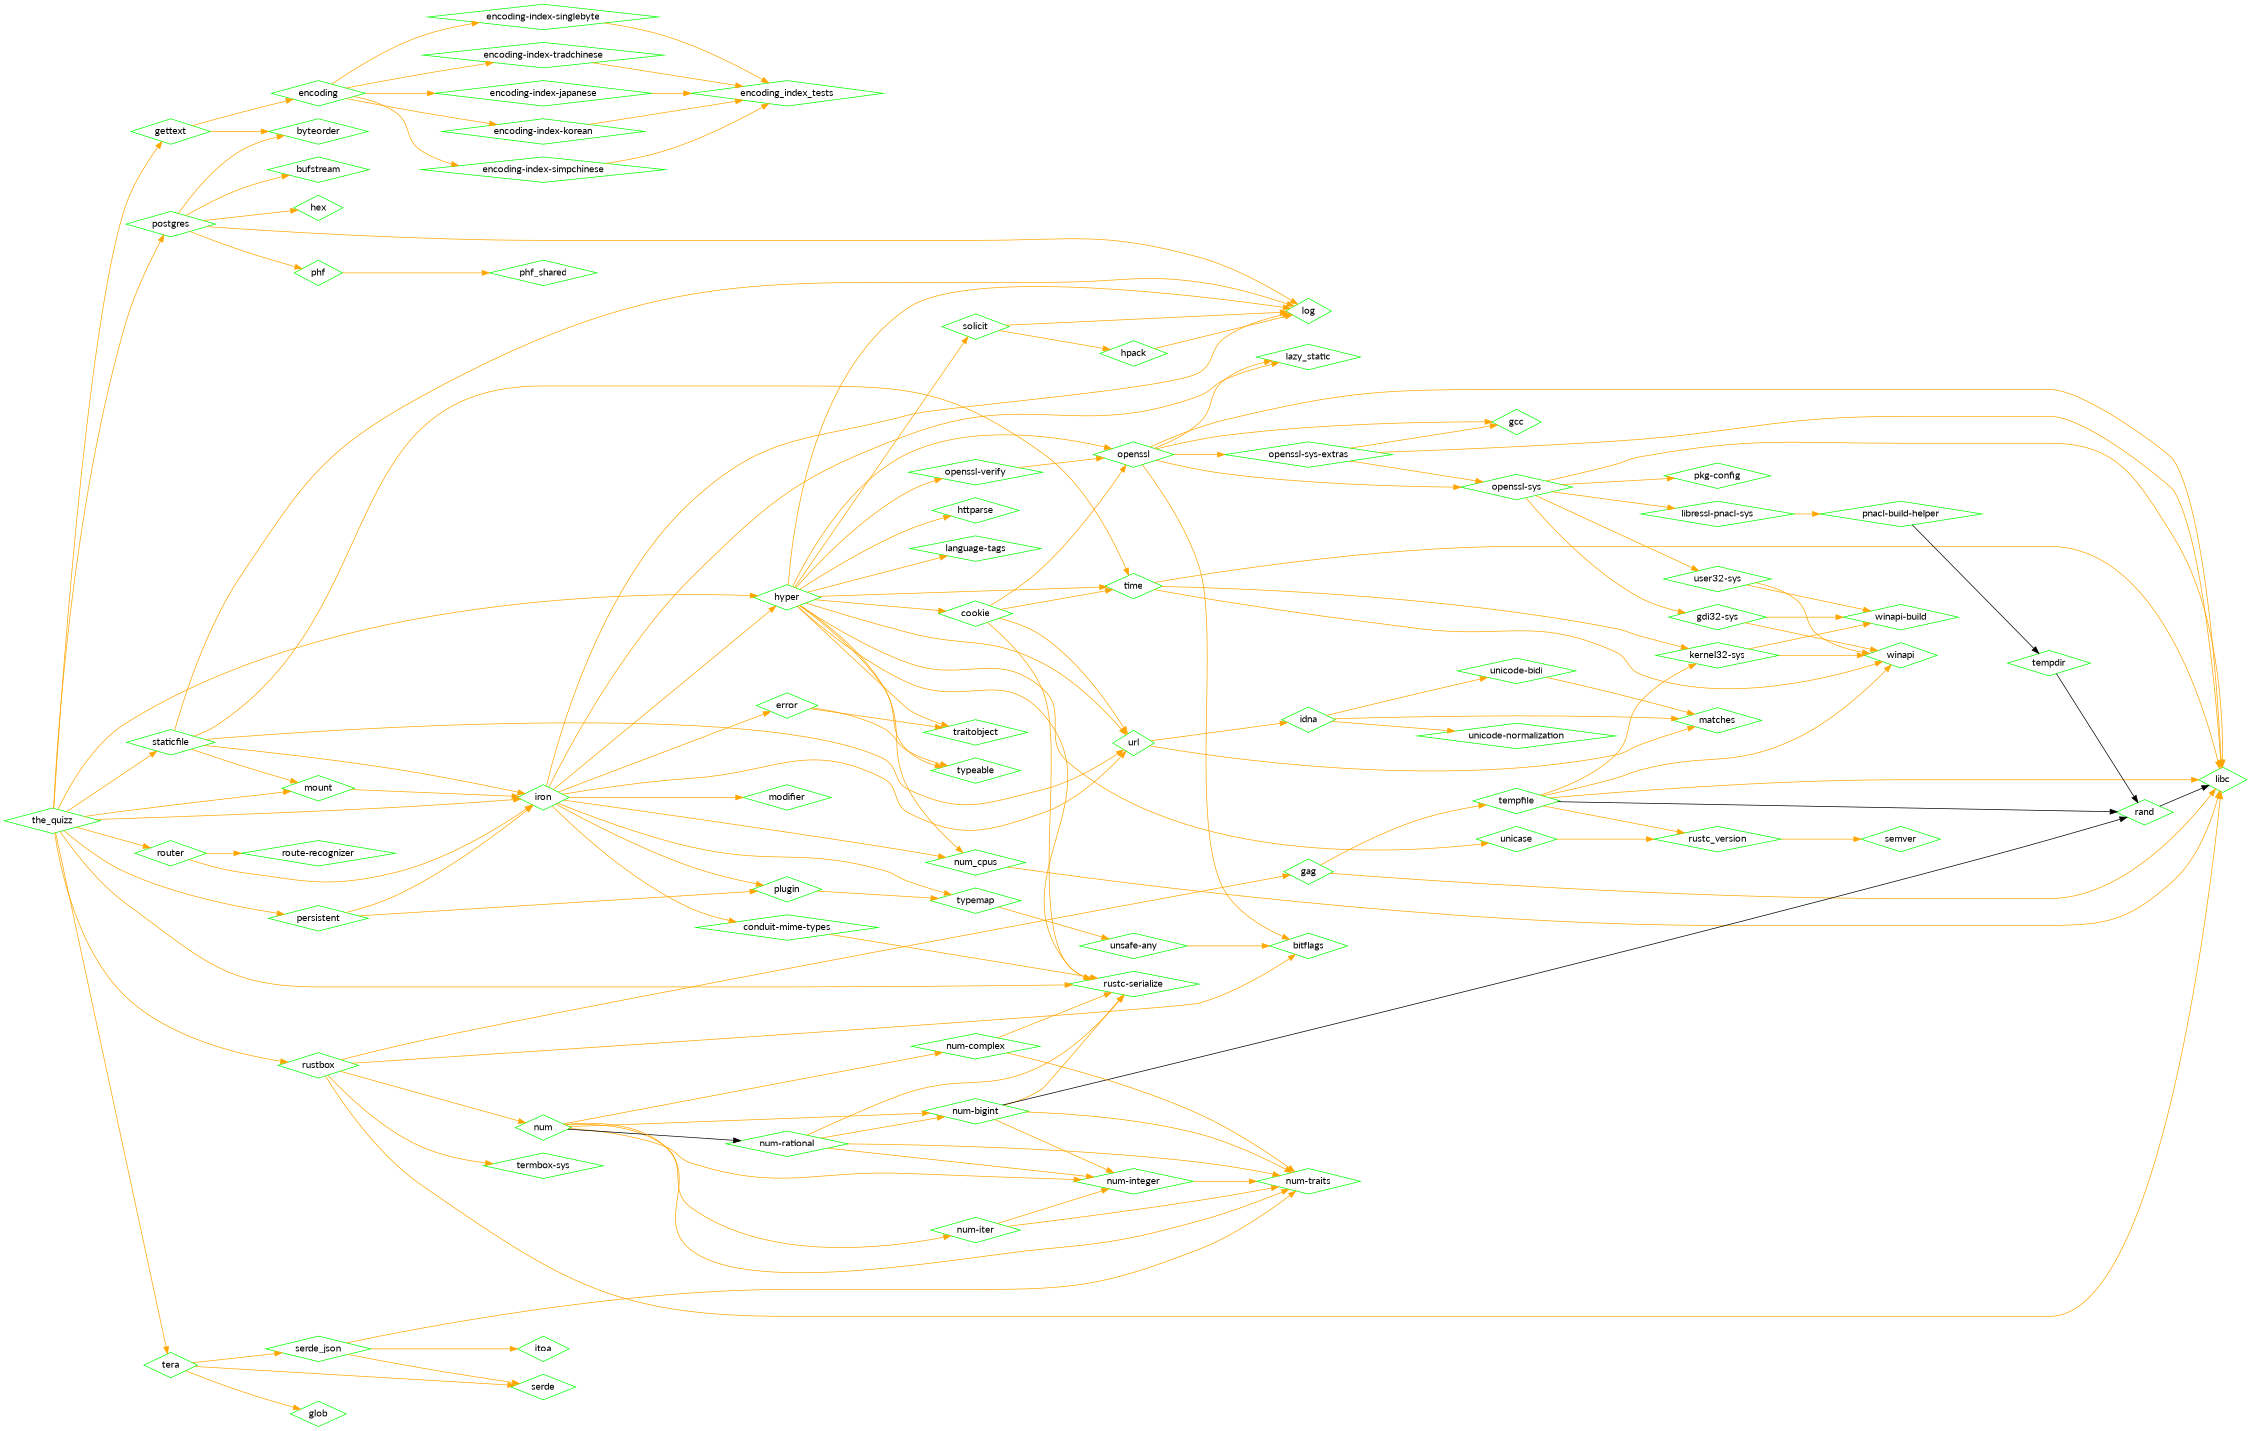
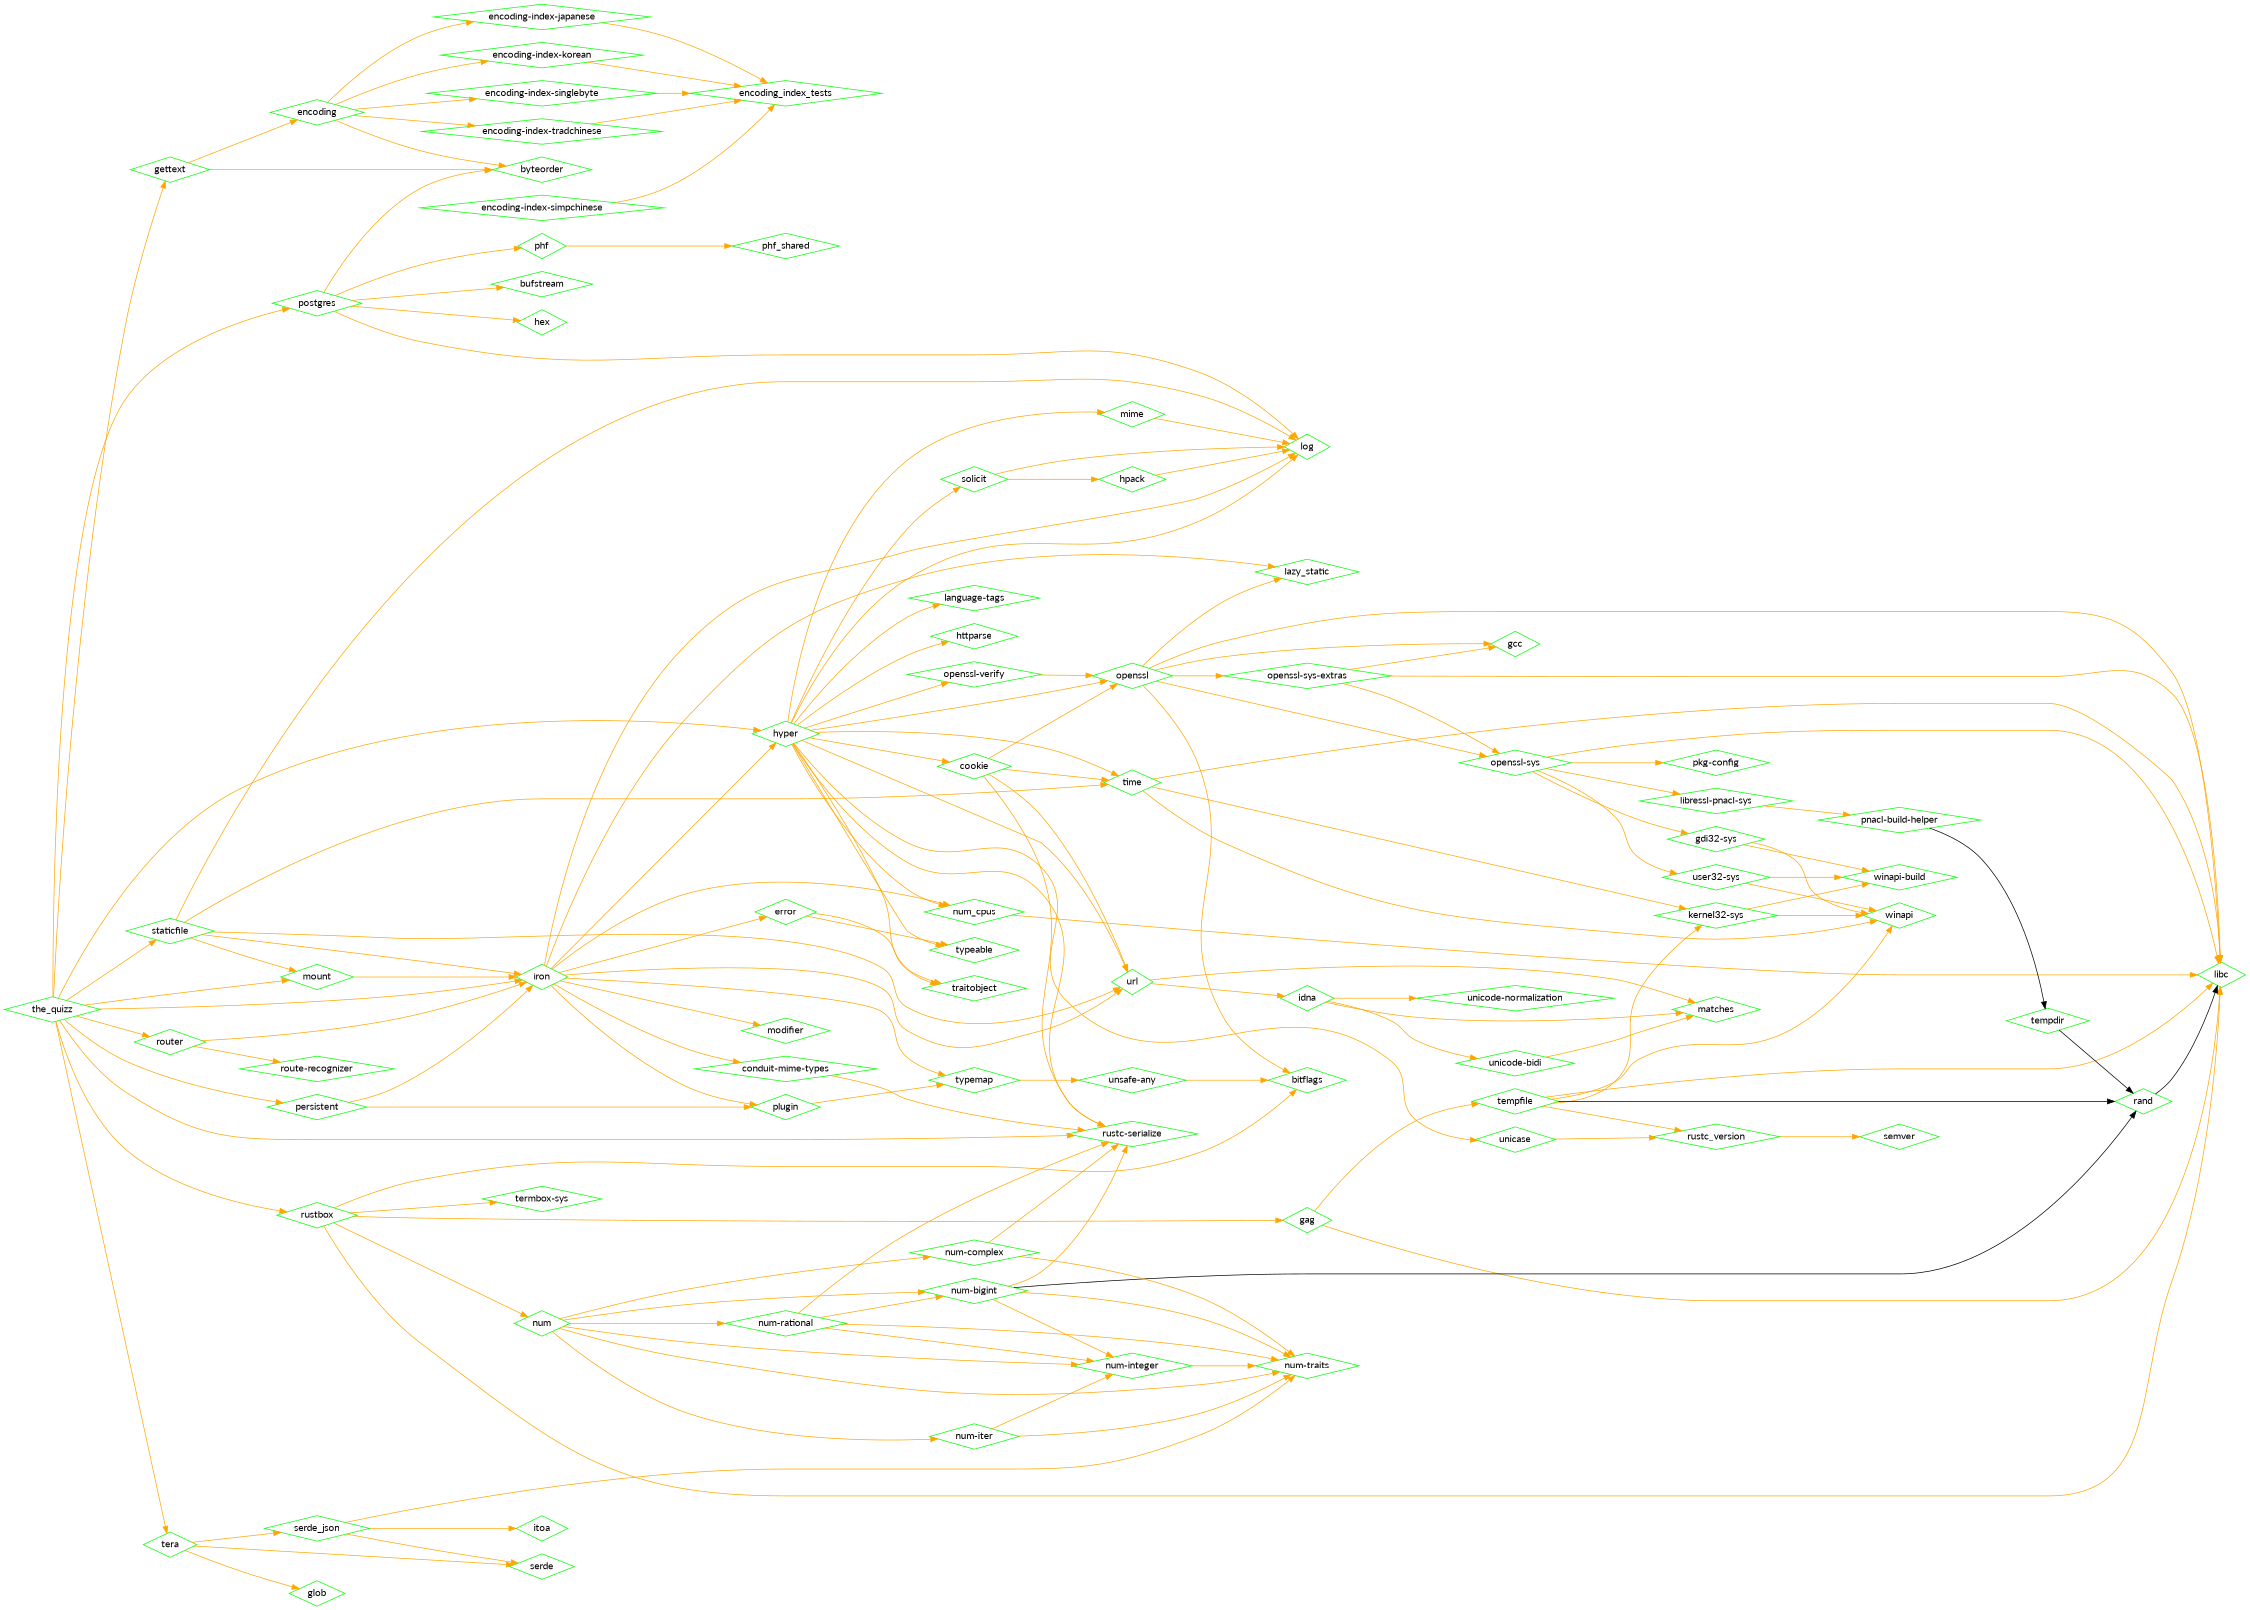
(406, 126) -> (415, 149)
none -> (1132, 414)
(659, 1135) -> (644, 1323)
